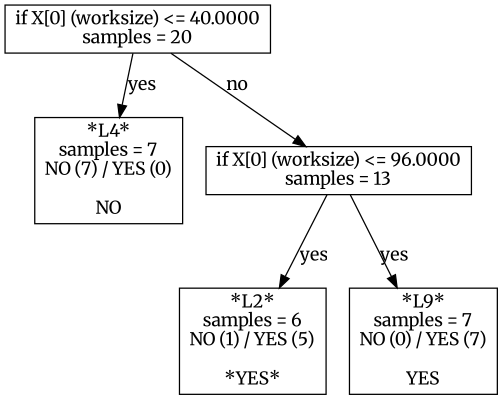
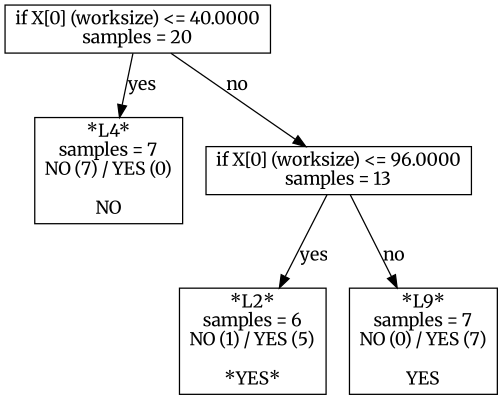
(394, 256) -> (394, 256)
